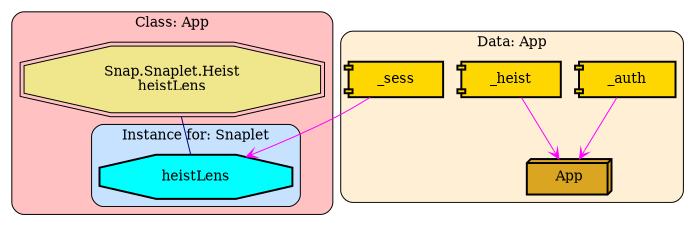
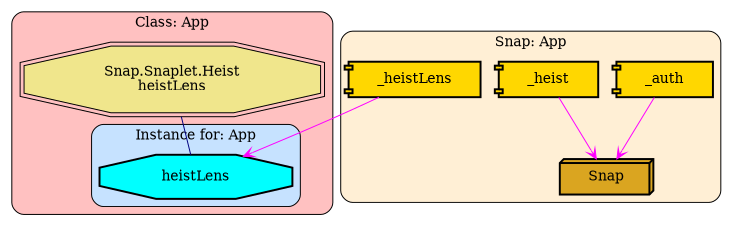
(512, 43) -> (531, 43)
(396, 79) -> (415, 79)
(196, 136) -> (196, 136)
(569, 177) -> (607, 177)
